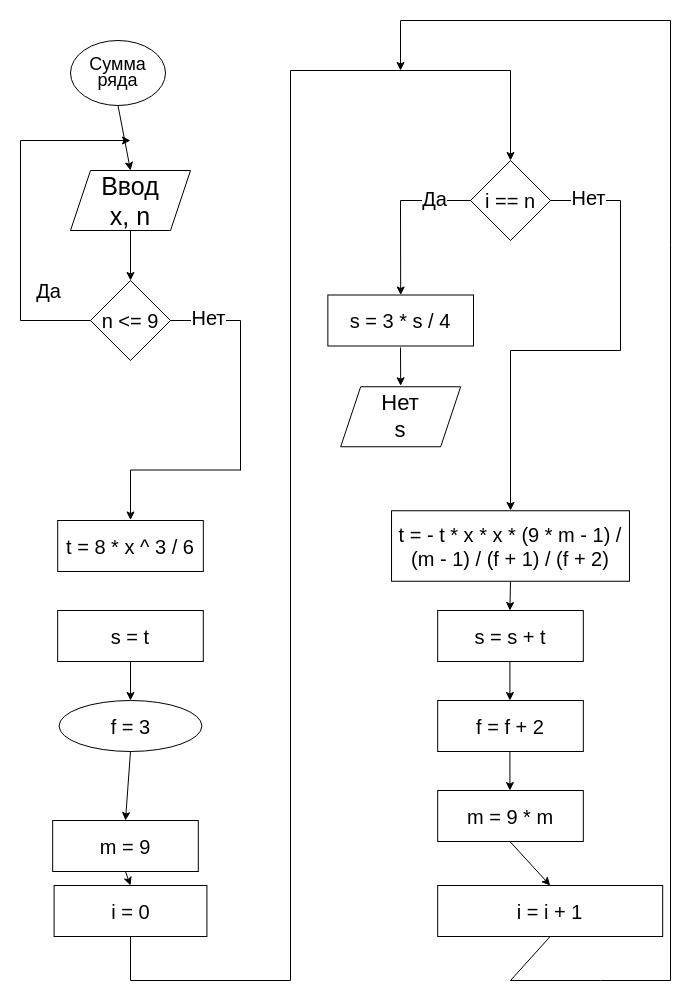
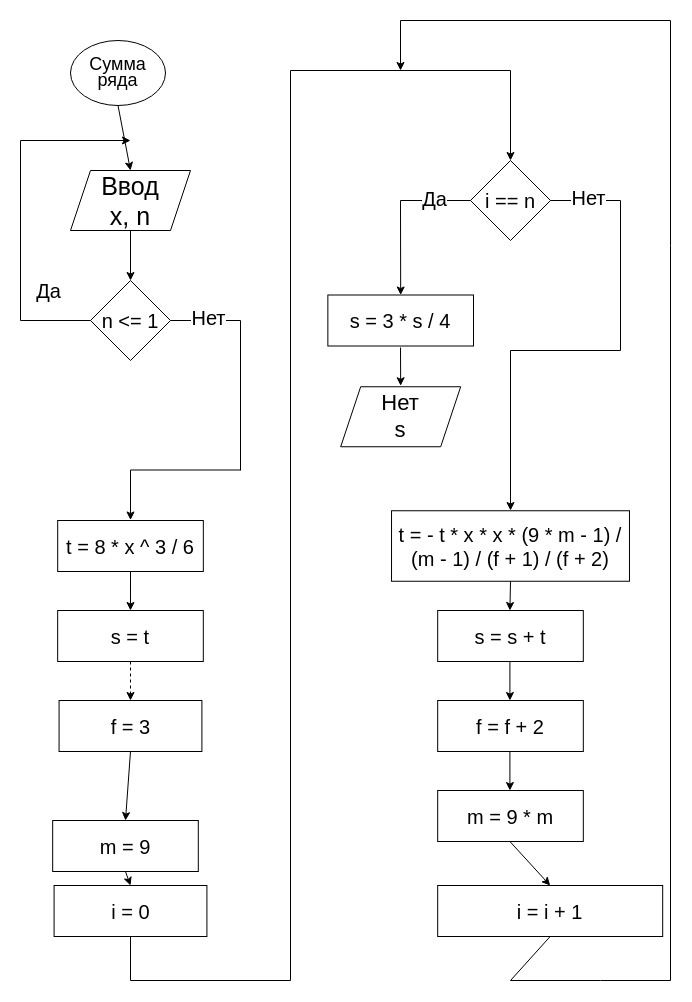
(131, 321) -> (131, 321)
none -> (131, 588)
(130, 677) -> (130, 677)
(130, 726) -> (130, 726)
